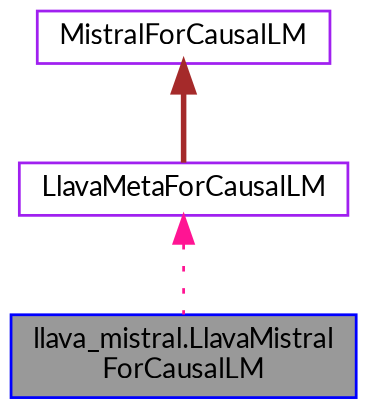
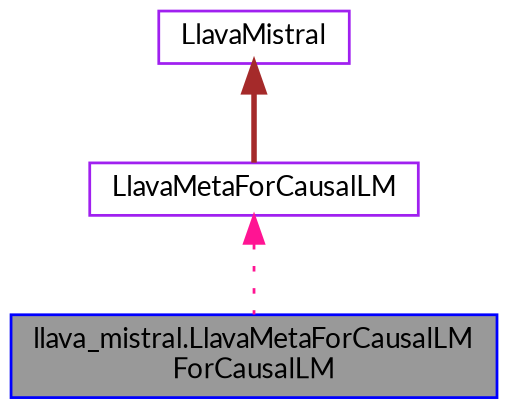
(184, 37) -> (254, 37)
(184, 356) -> (254, 356)
